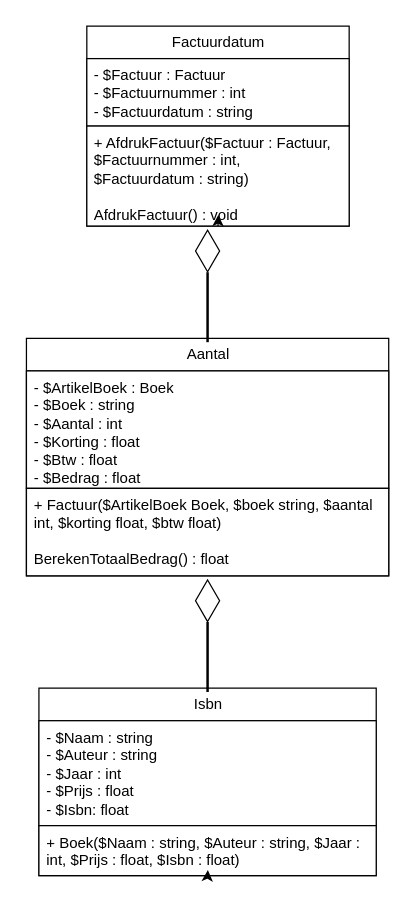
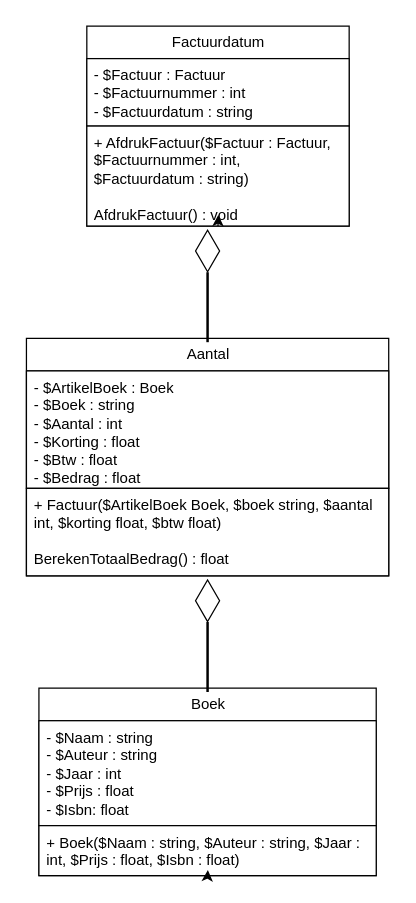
(209, 704) -> (209, 704)
